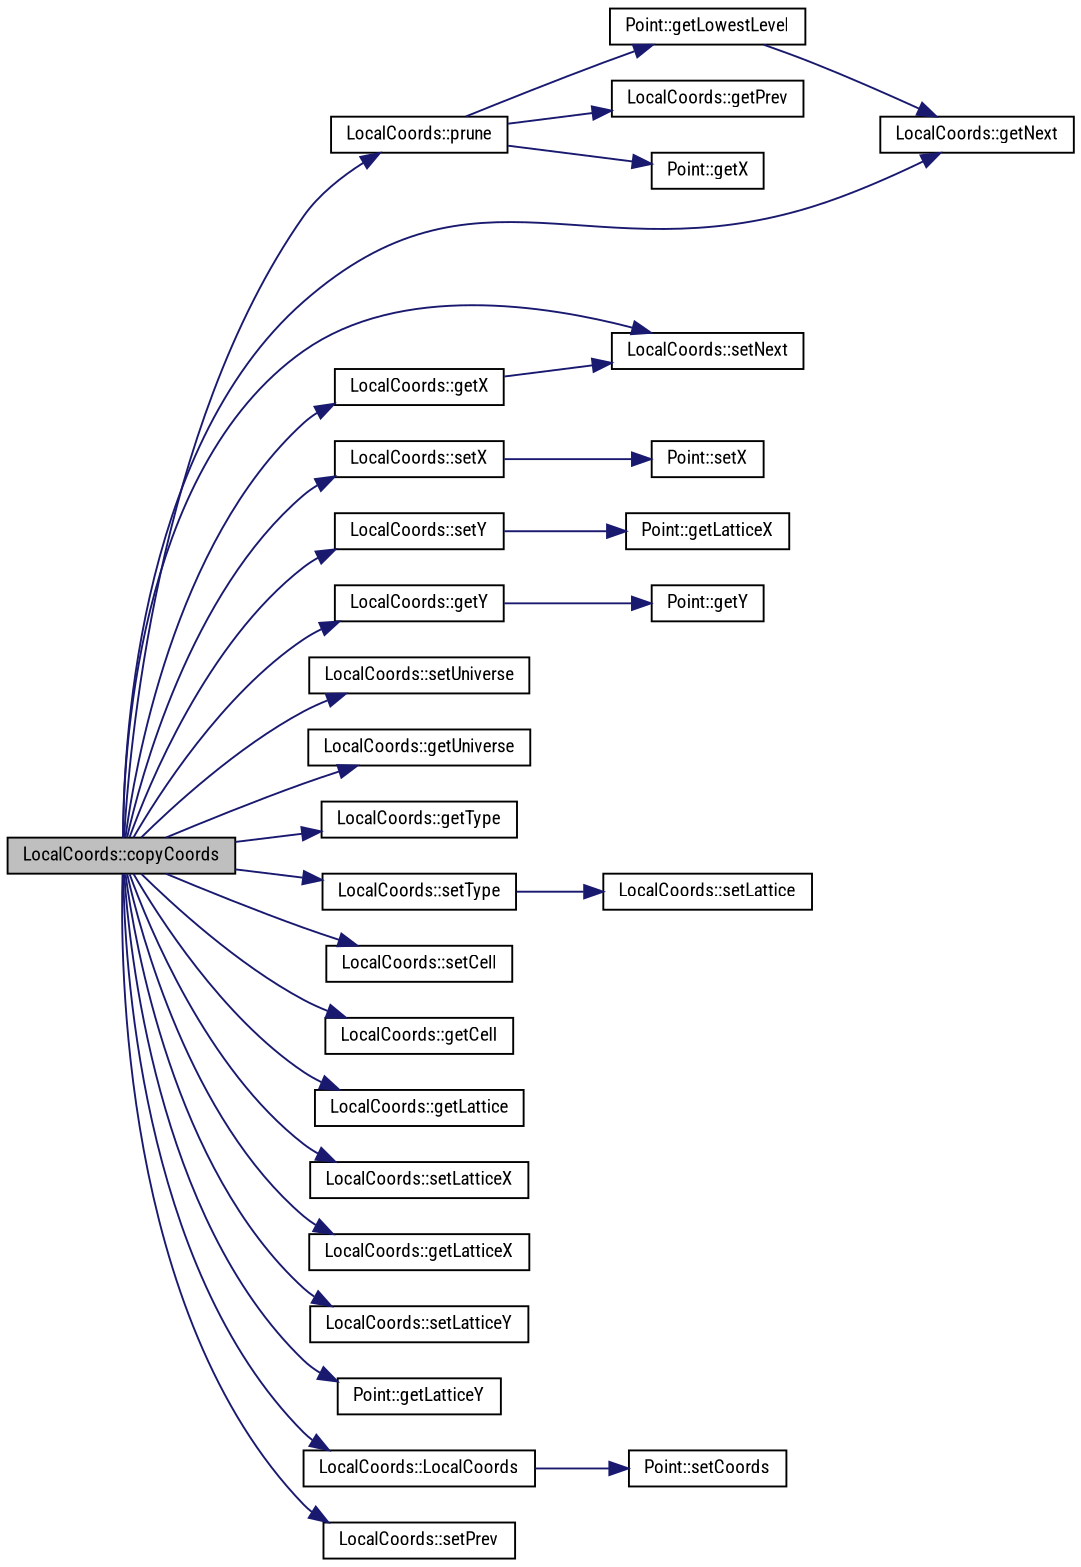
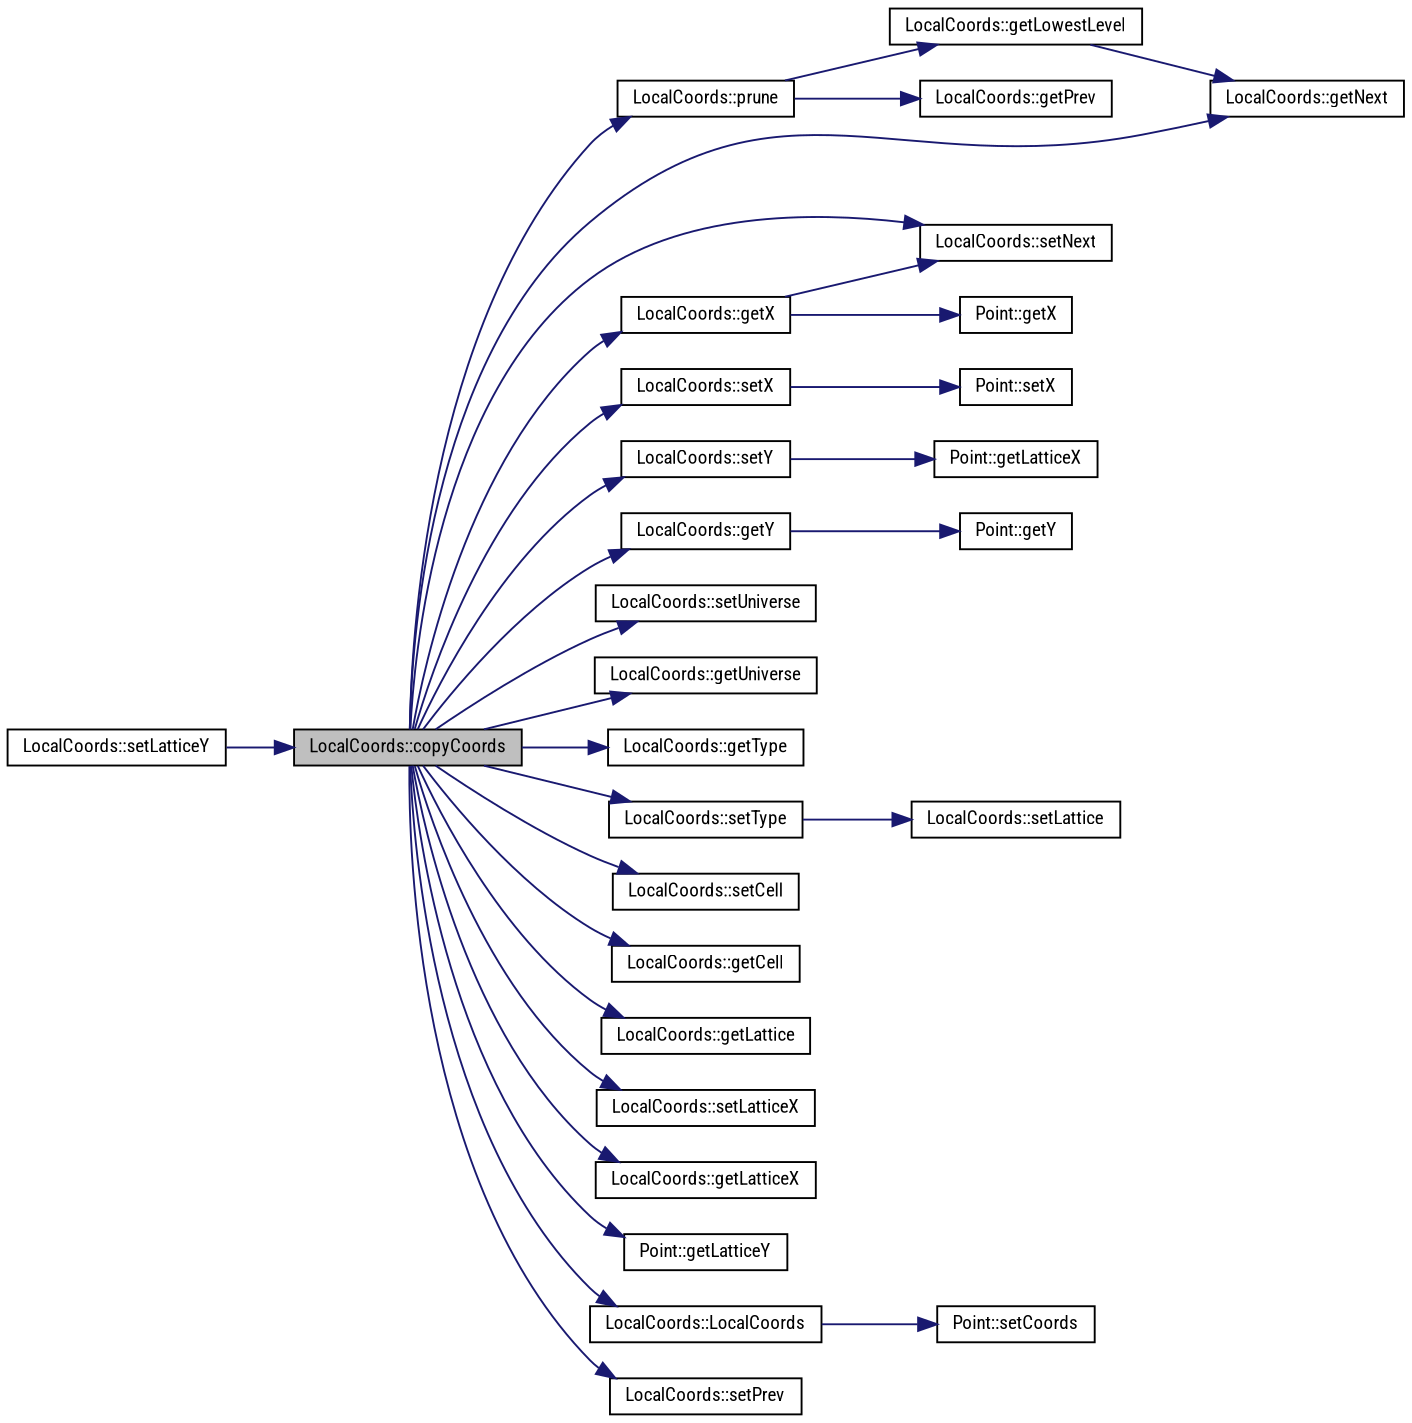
(708, 27) -> (1016, 27)
(570, 154) -> (865, 315)
(185, 1102) -> (250, 748)
